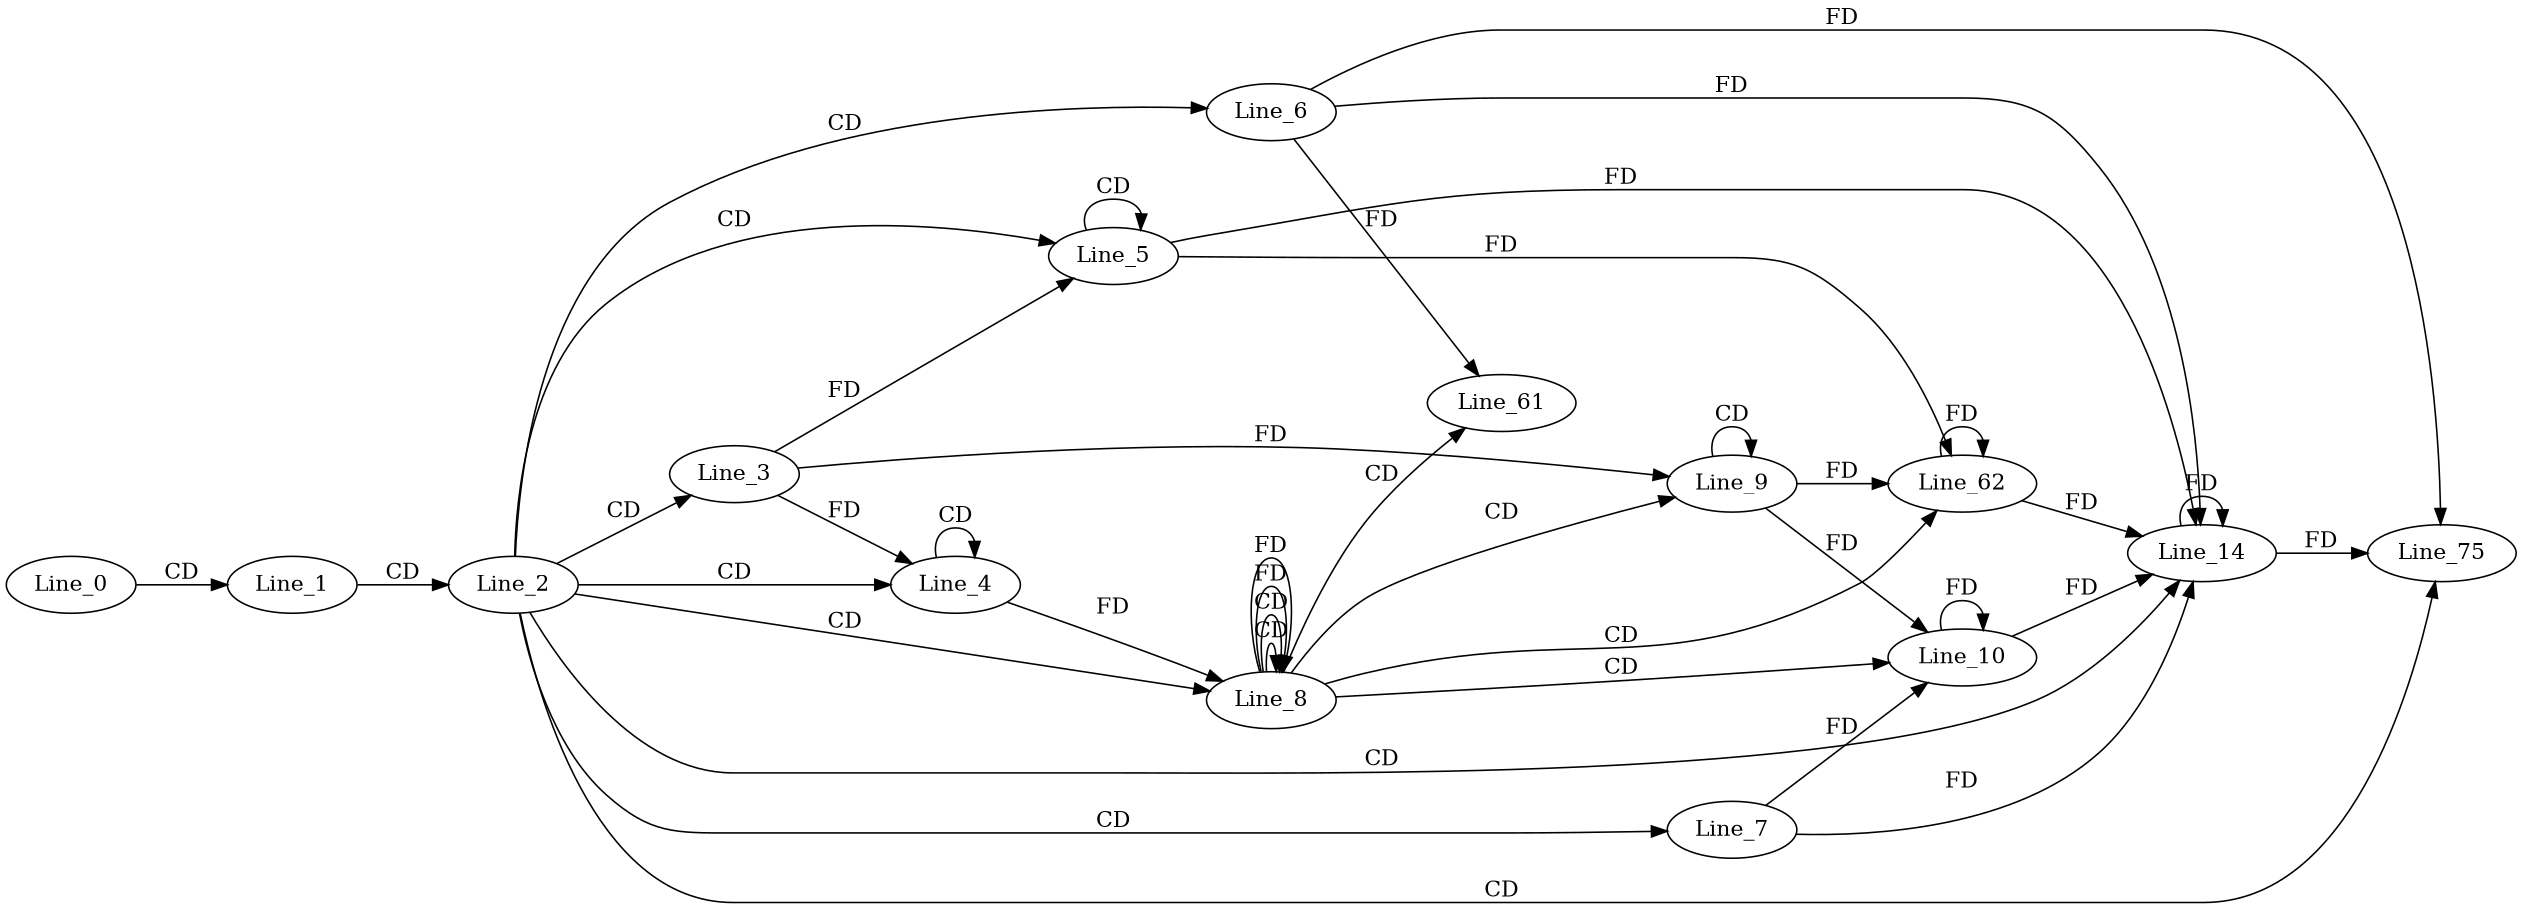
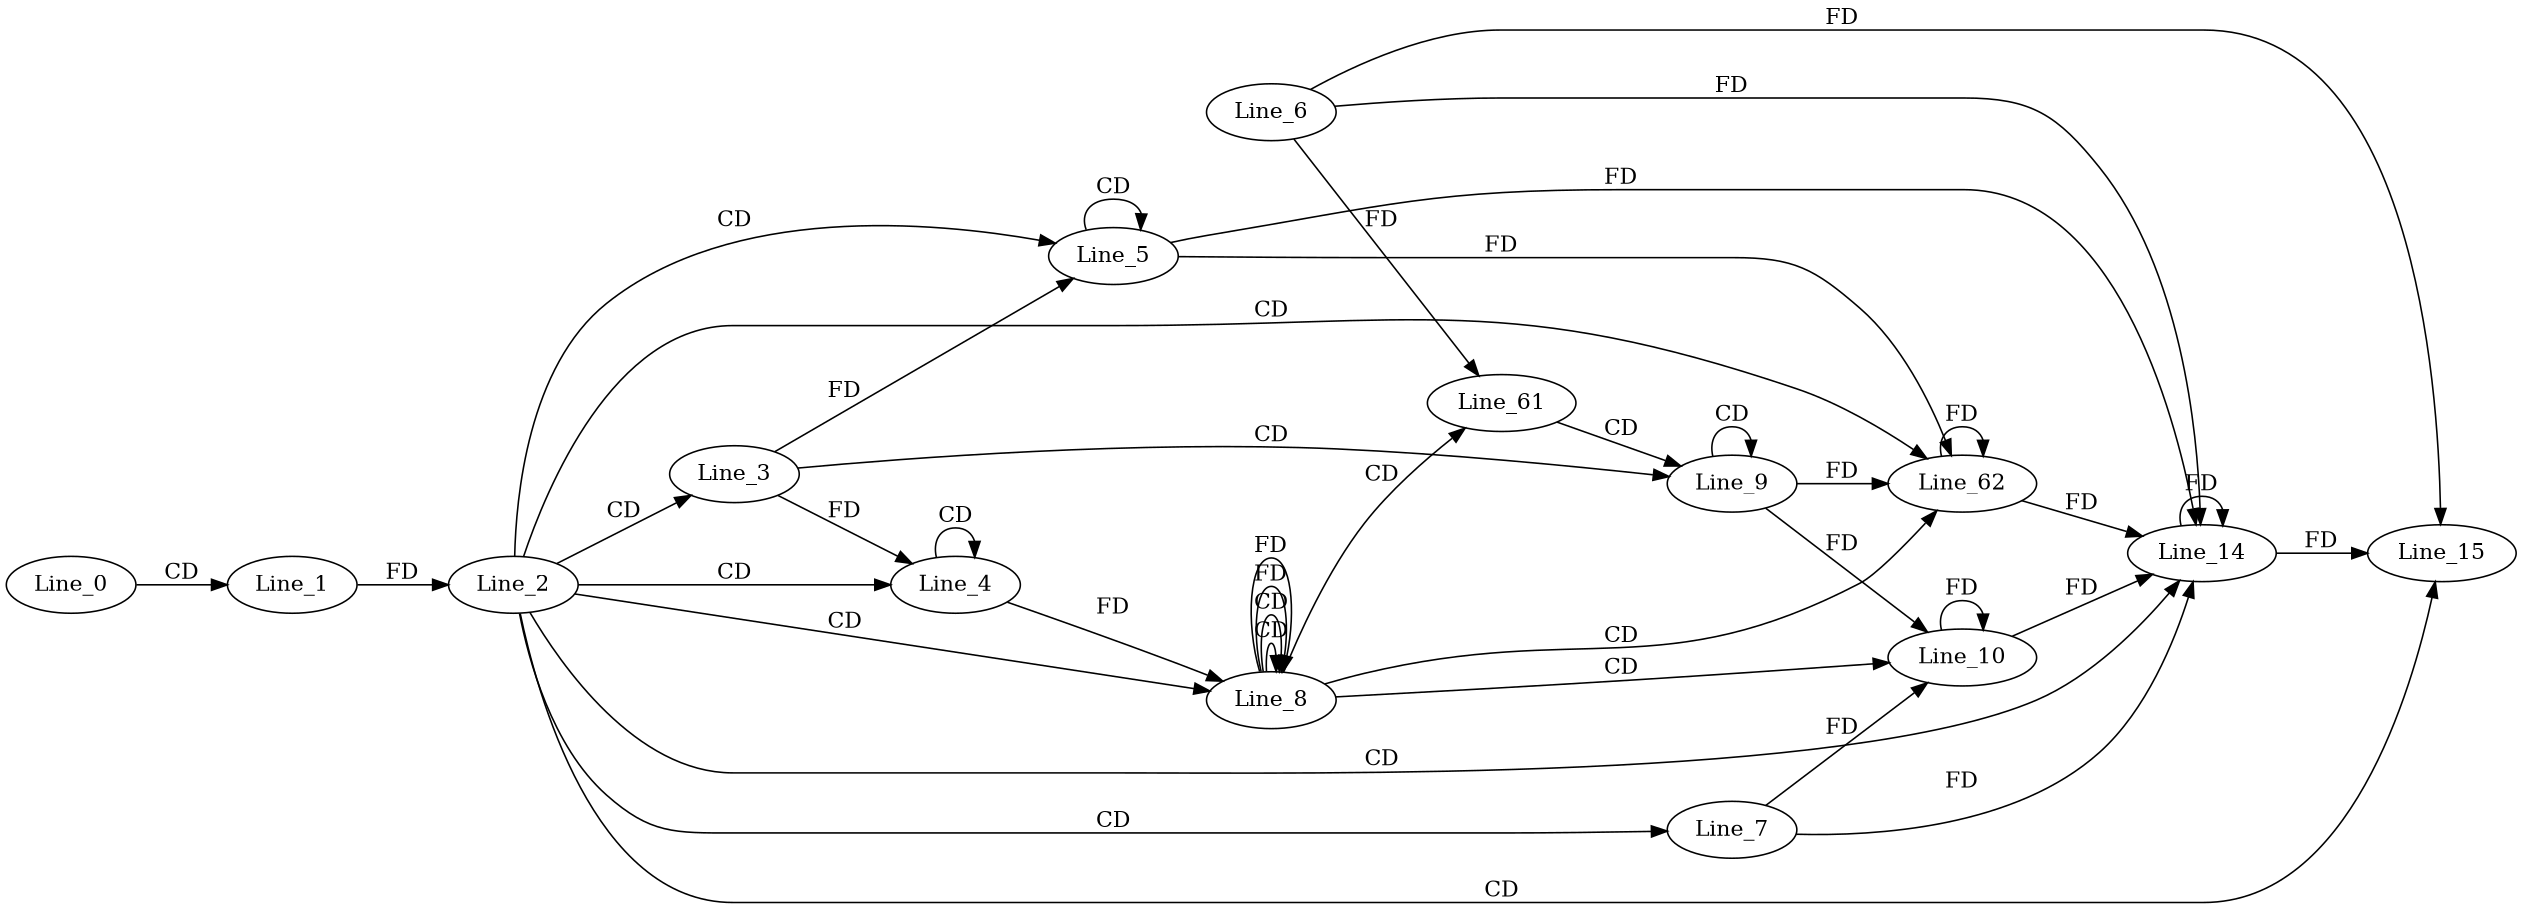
(730, 175) -> (1170, 325)
(1271, 435) -> (1271, 435)
(2442, 553) -> (2442, 553)
(1460, 559) -> (1611, 441)
(403, 573) -> (403, 573)
